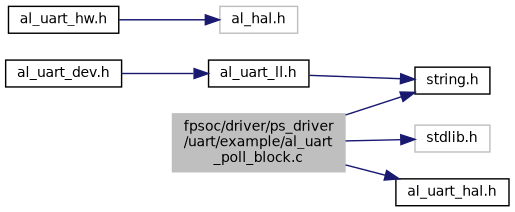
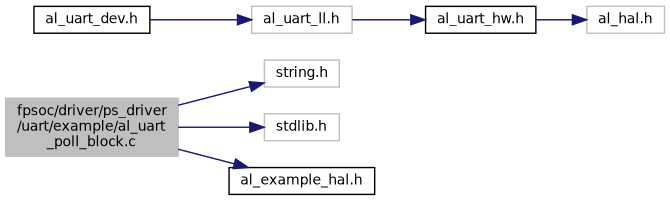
(259, 74) -> (302, 20)
(355, 77) -> (381, 20)
(452, 81) -> (302, 74)
(452, 192) -> (302, 181)
